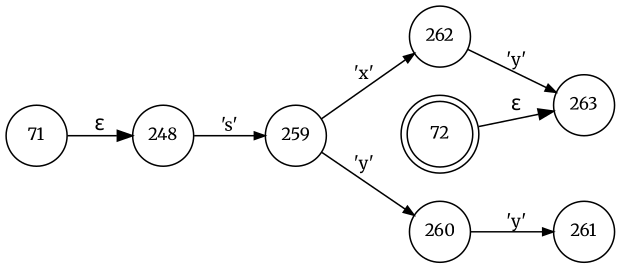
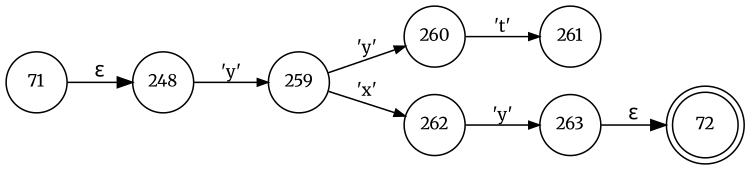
(509, 120) -> (626, 125)
(230, 127) -> (231, 73)
(516, 223) -> (502, 27)
